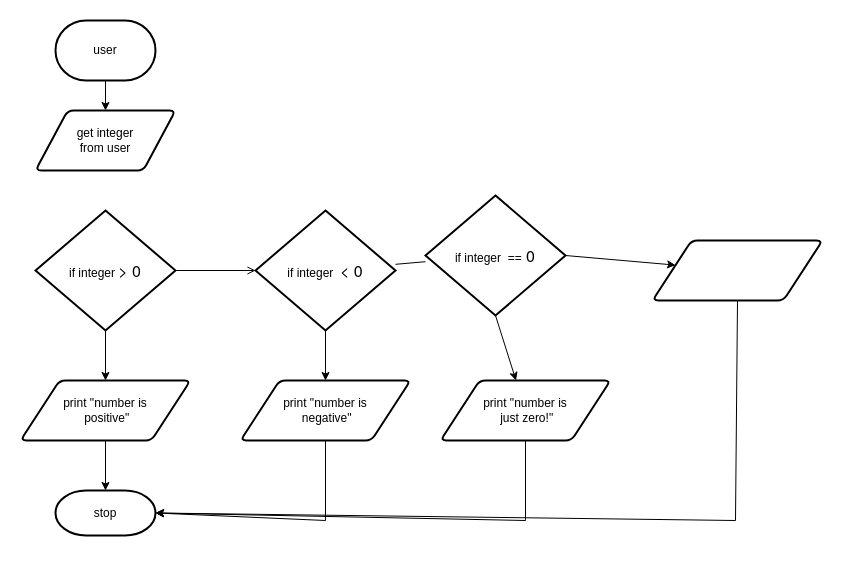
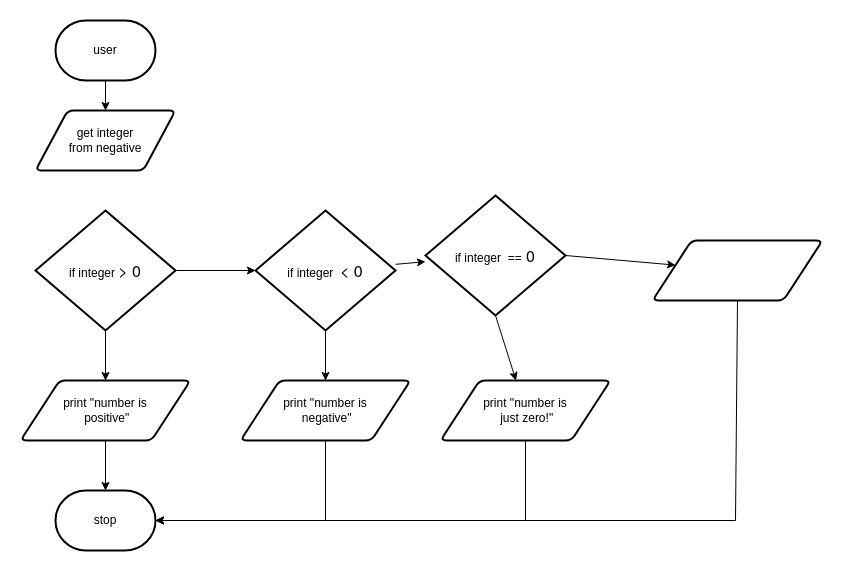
(106, 141) -> (106, 141)
(420, 262) -> (417, 262)
(249, 271) -> (247, 271)
(106, 513) -> (106, 521)
